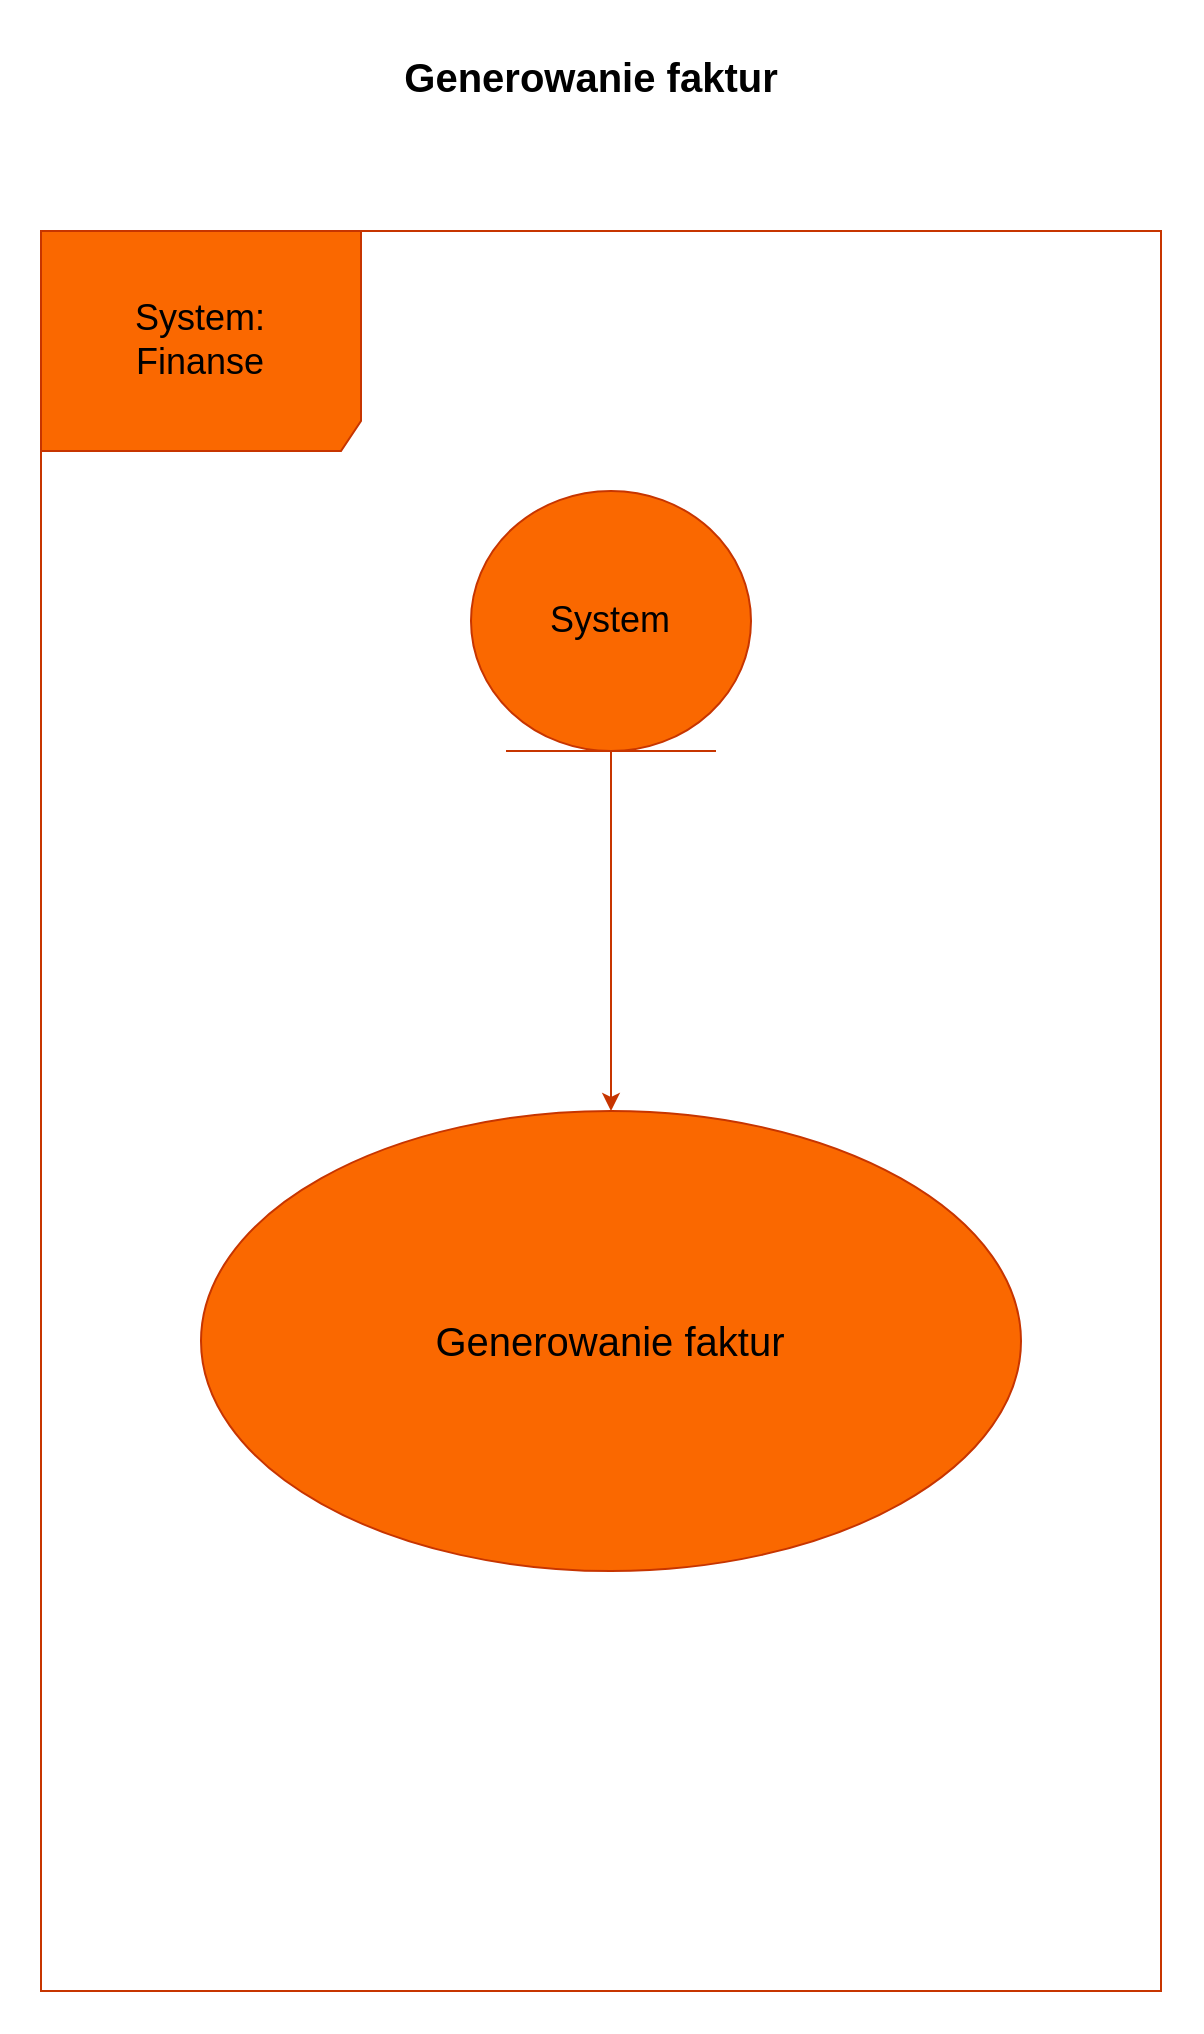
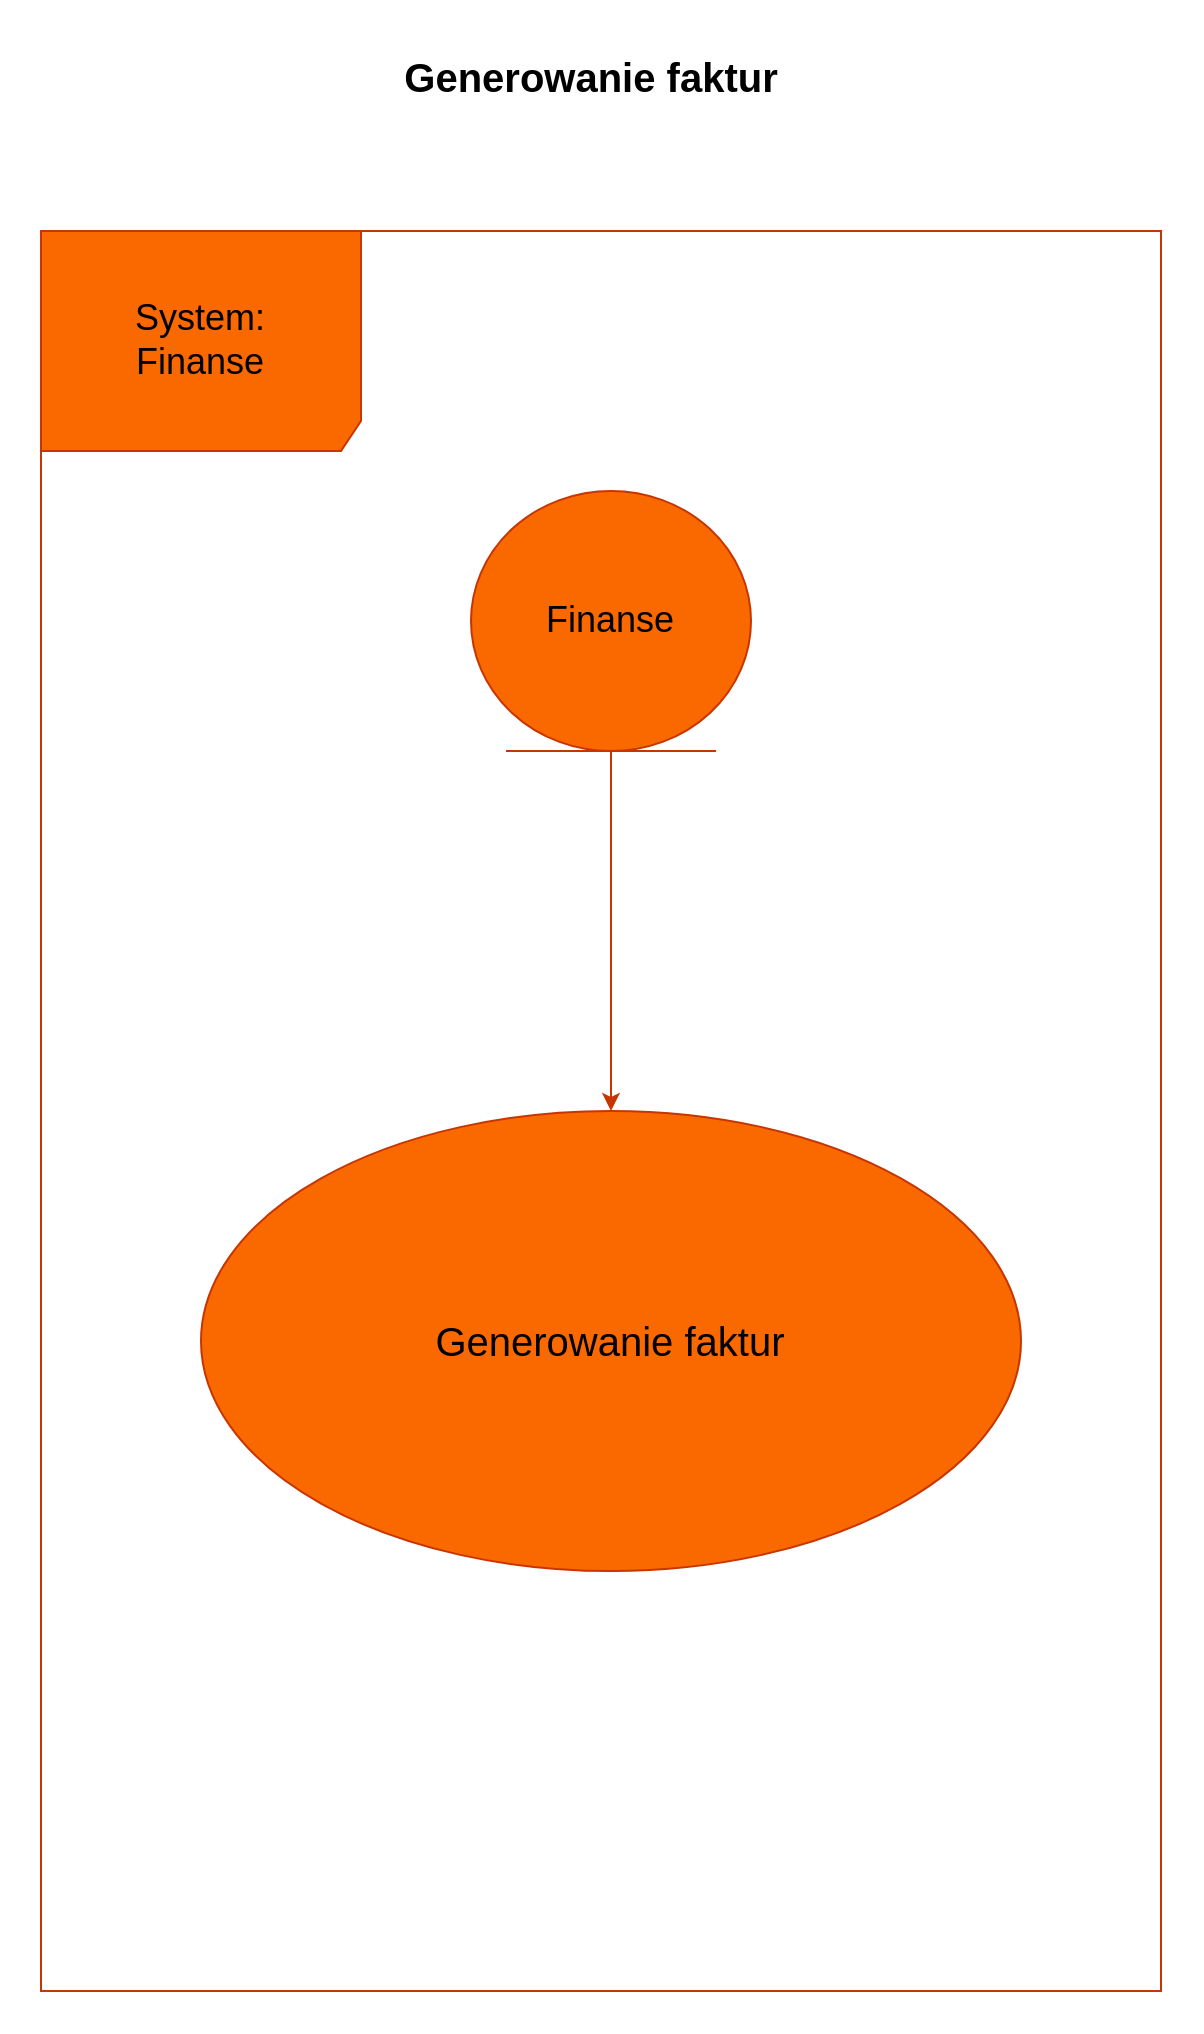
(611, 621) -> (611, 621)
